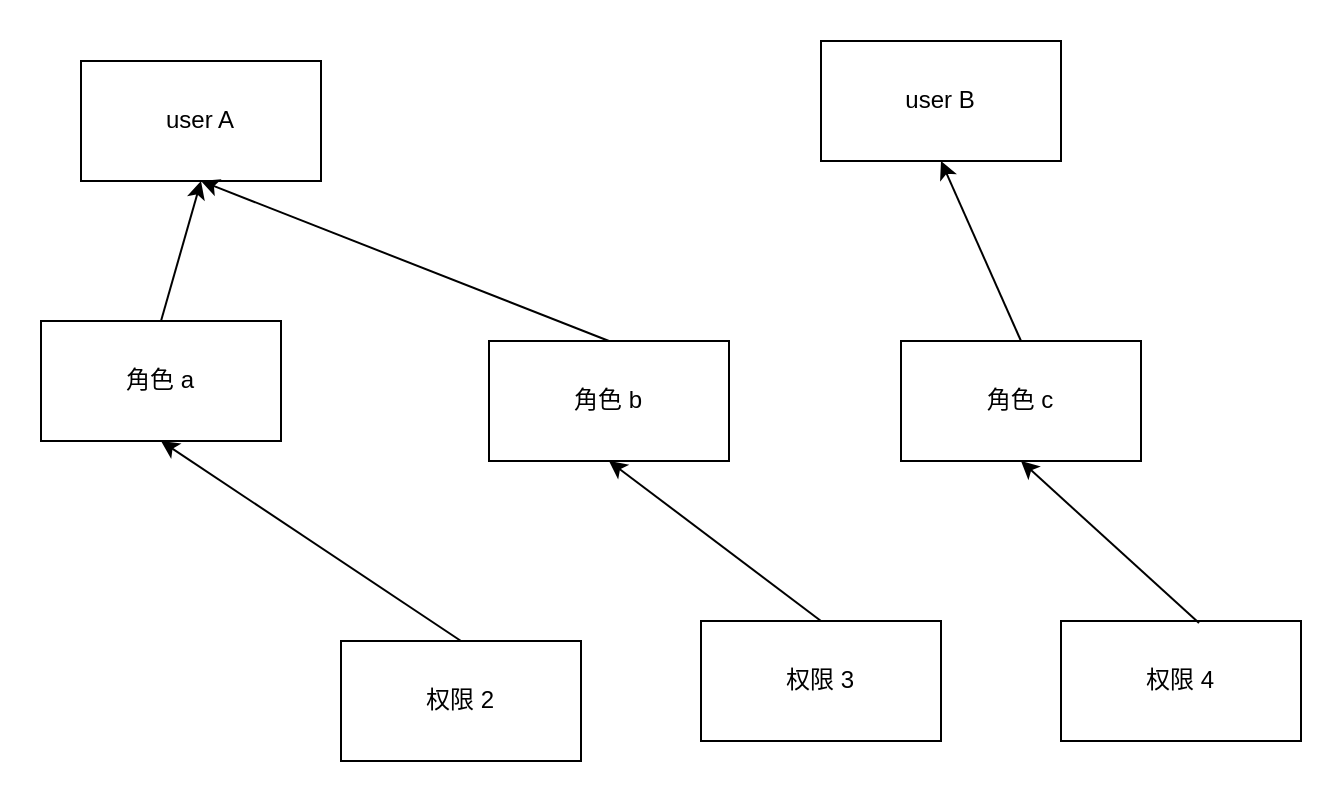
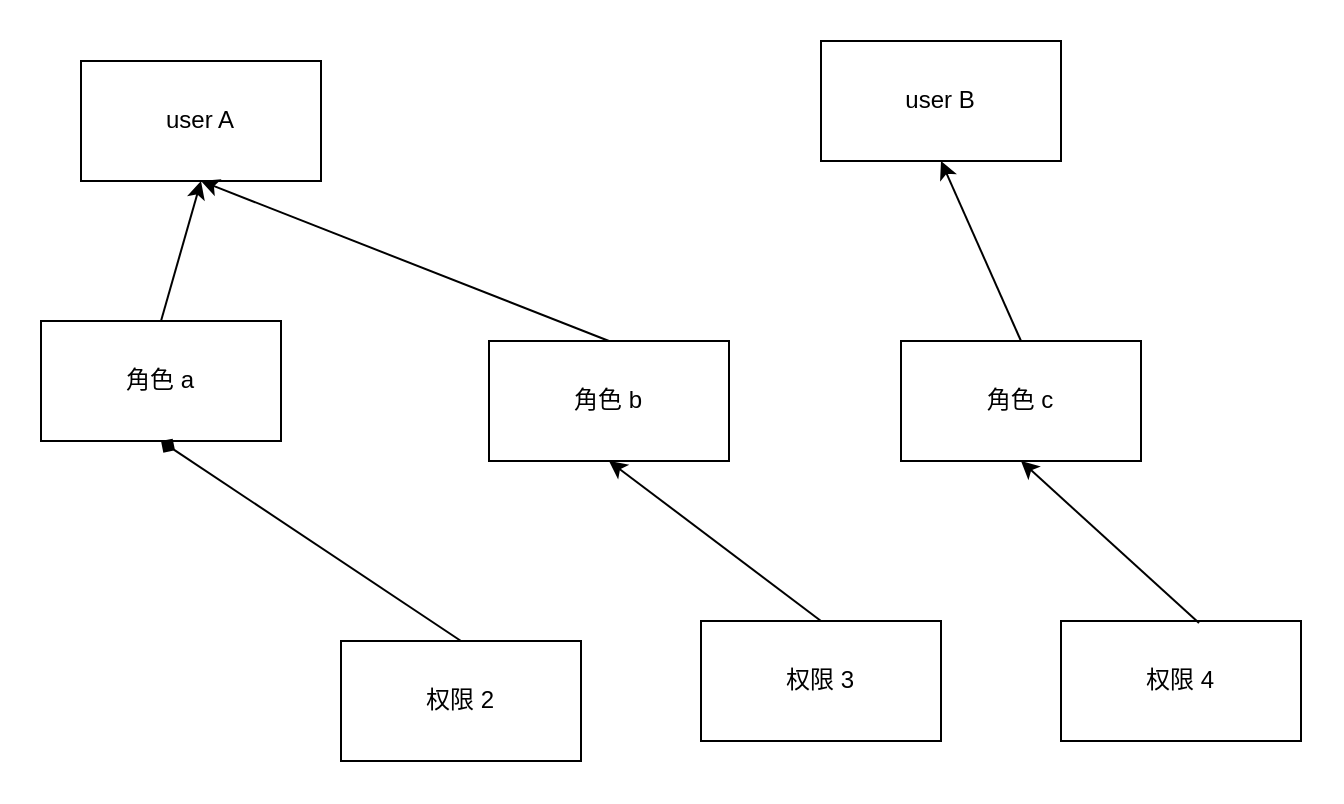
(172, 449) -> (175, 450)
